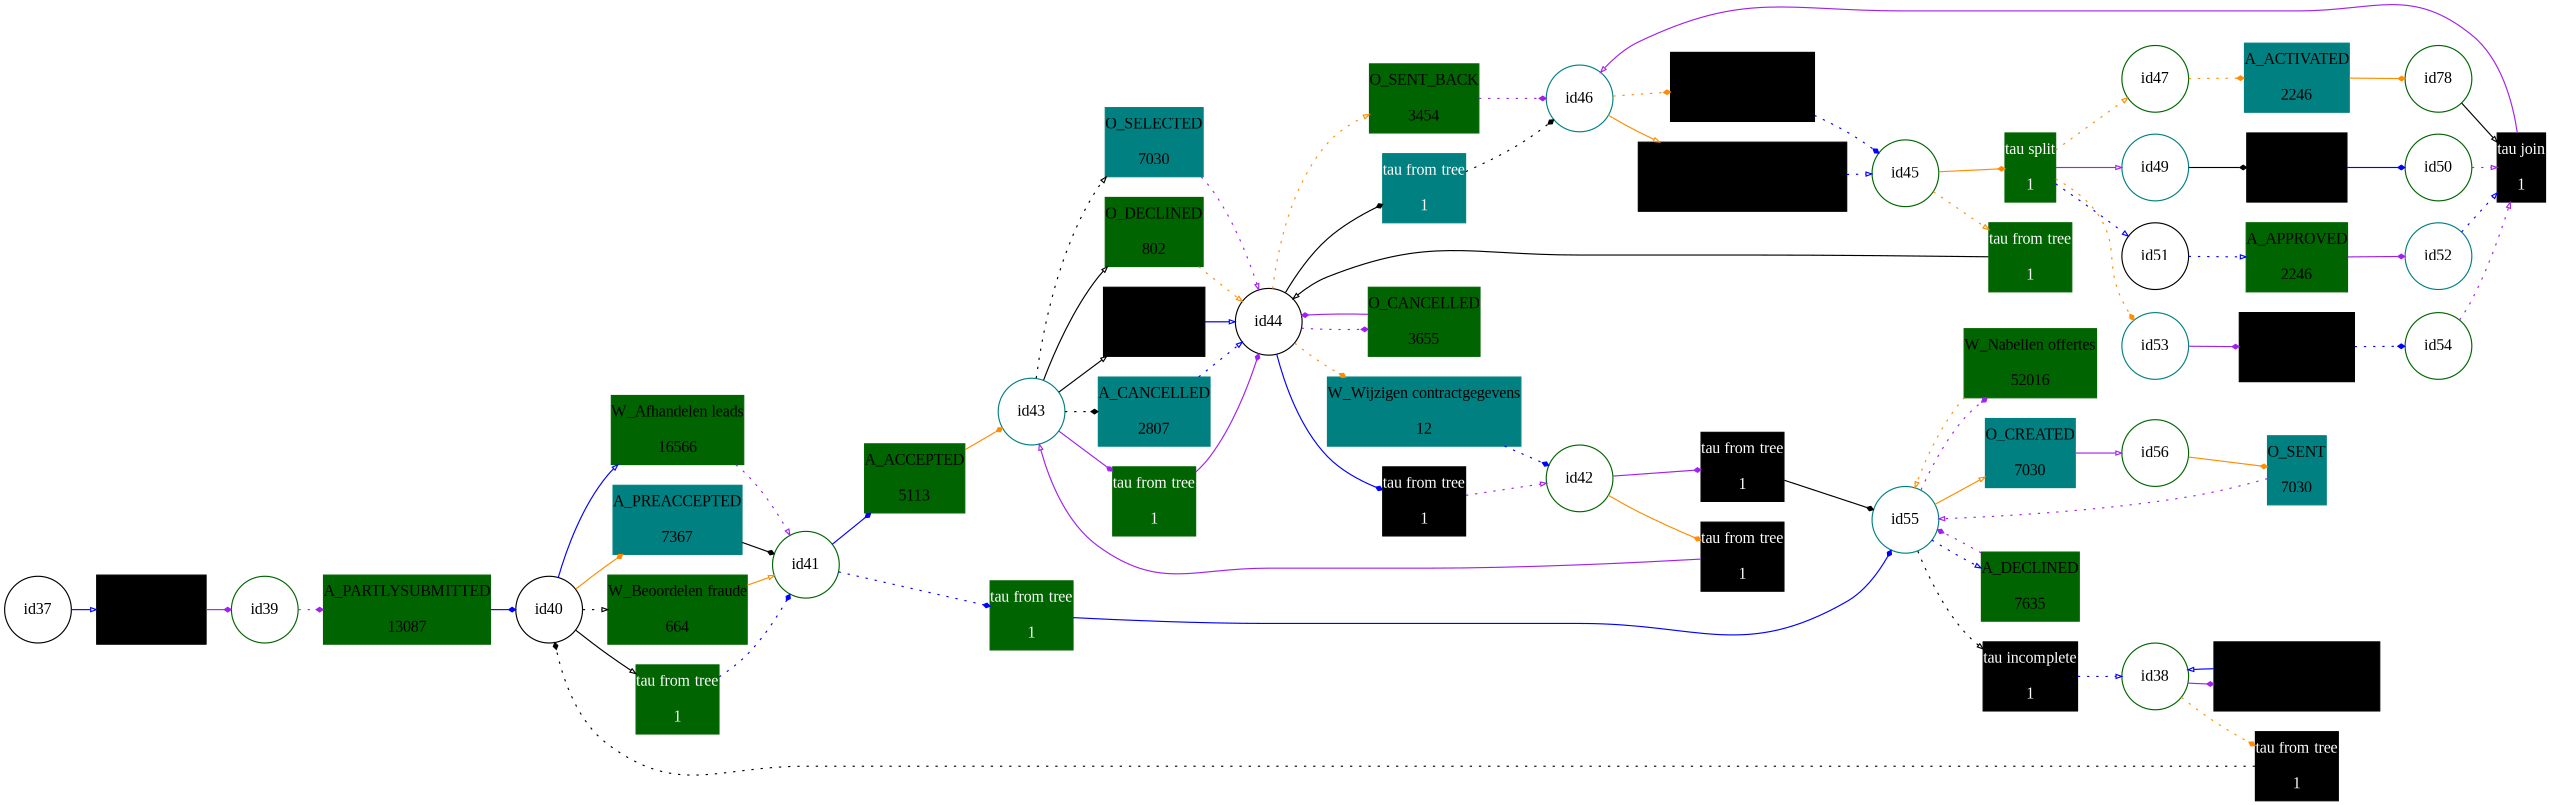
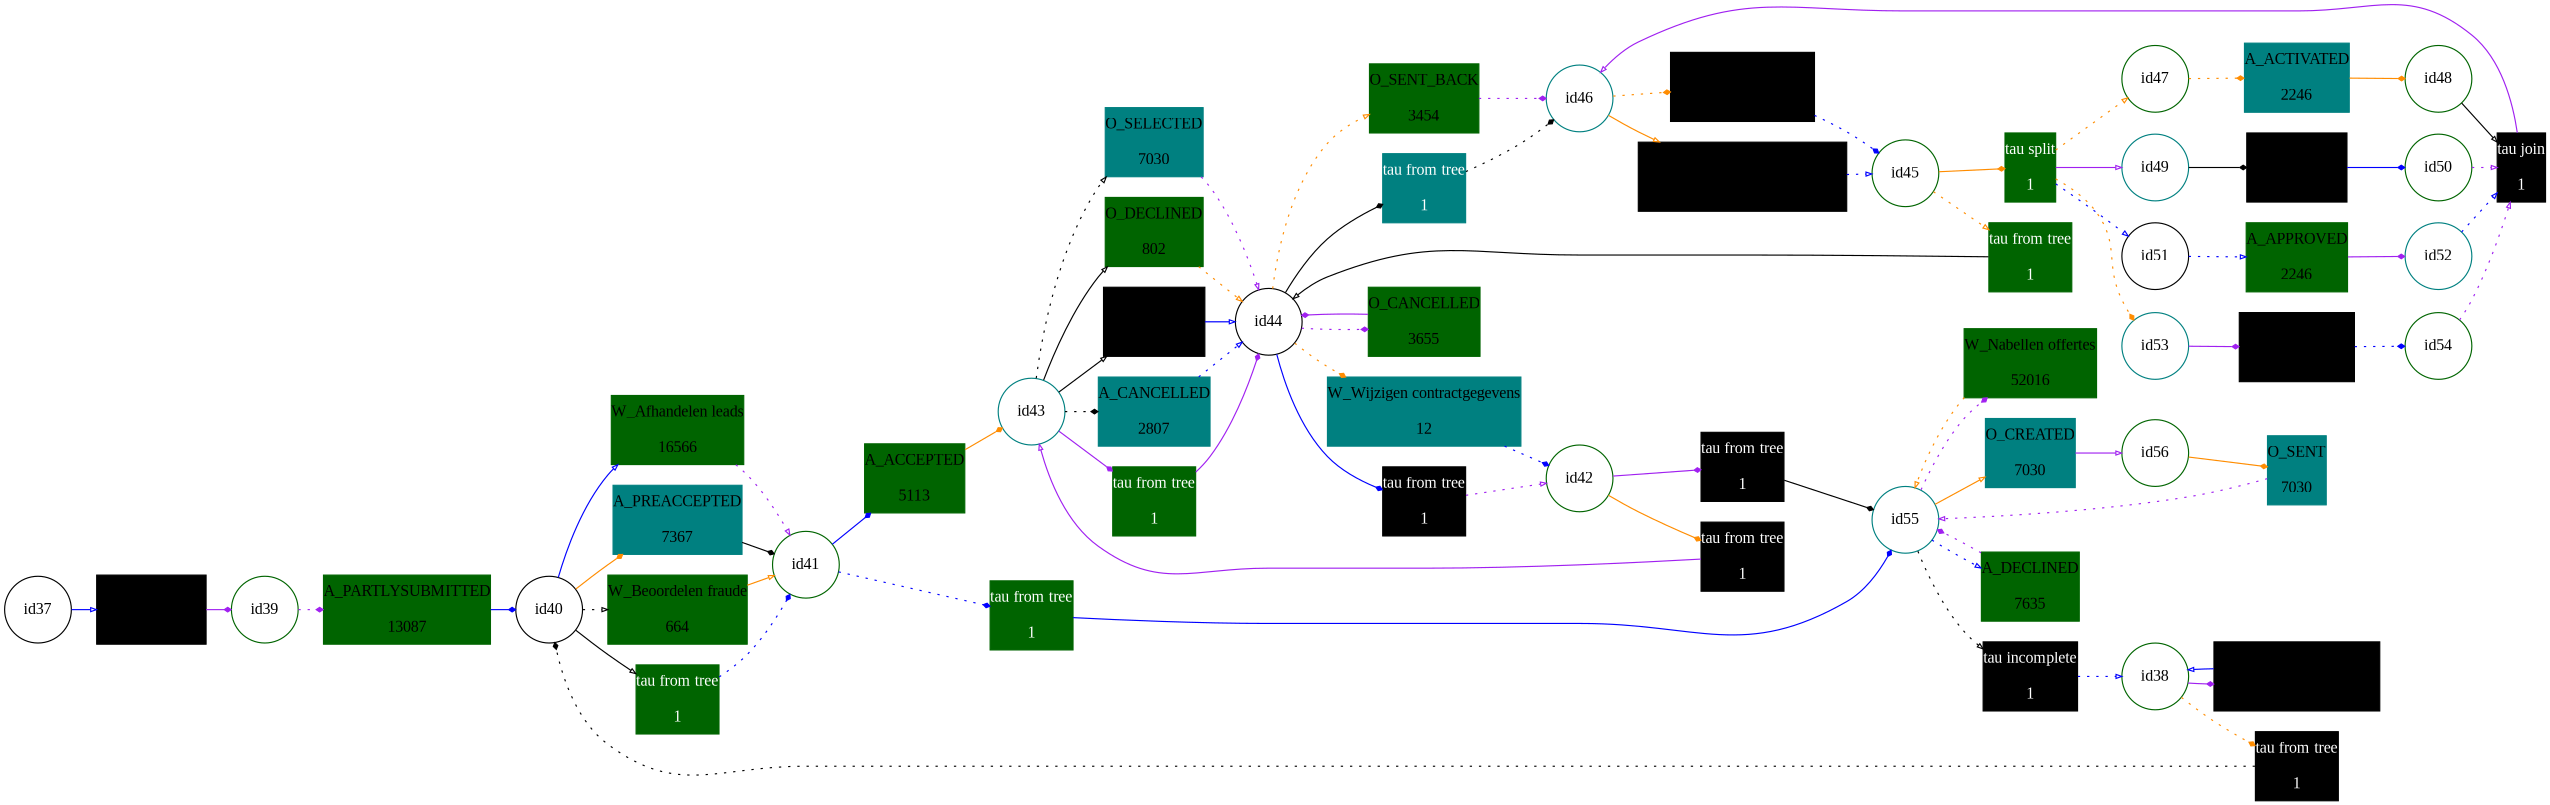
(2439, 79) -> (2439, 79)
